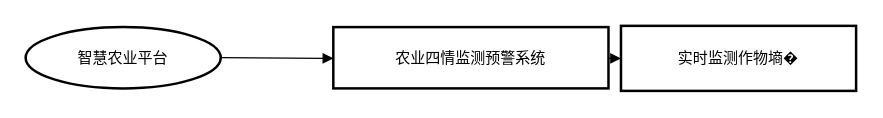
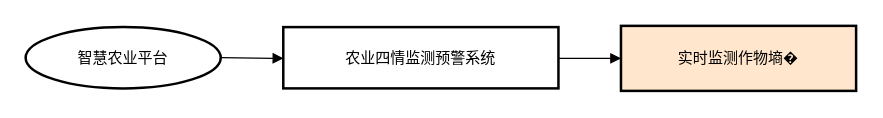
(471, 58) -> (421, 58)
(738, 58) -> (738, 58)
